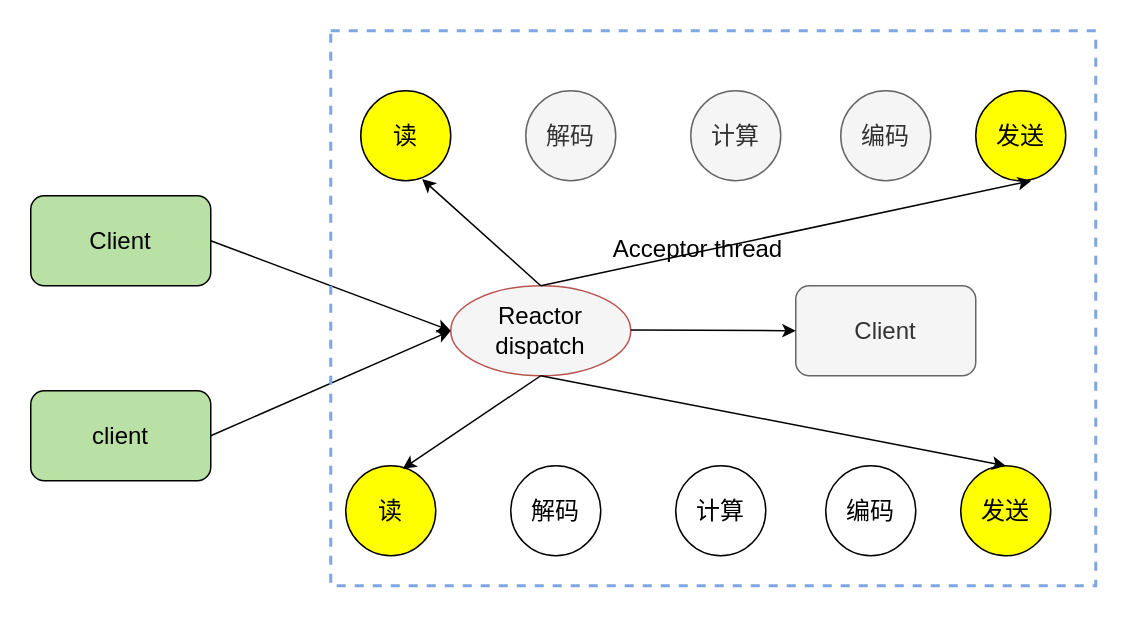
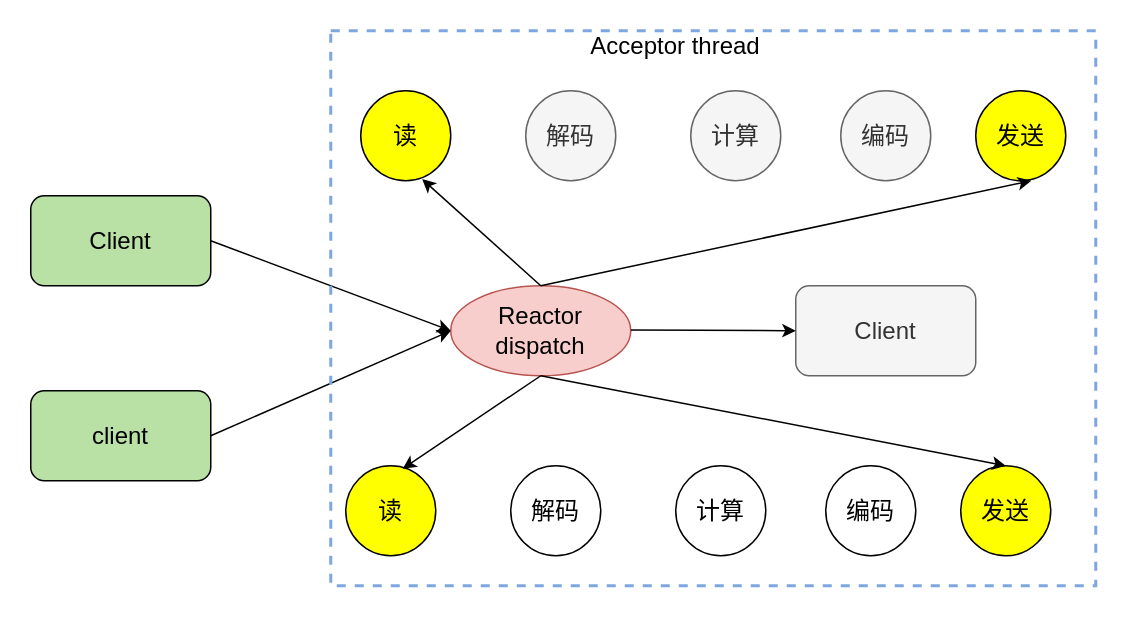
(698, 248) -> (676, 46)
(541, 331) -> (541, 331)
